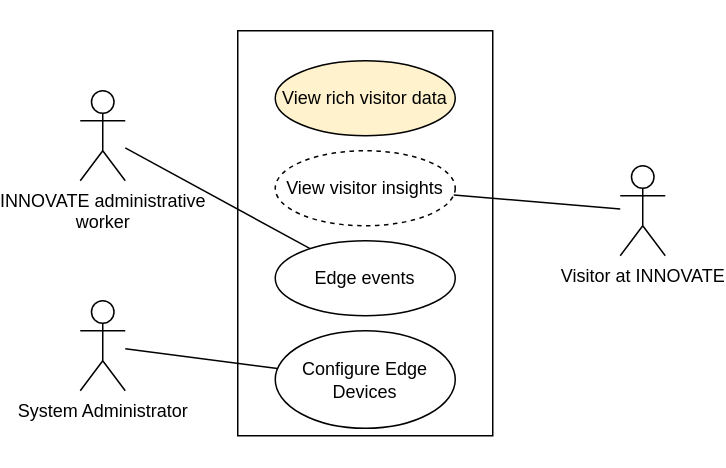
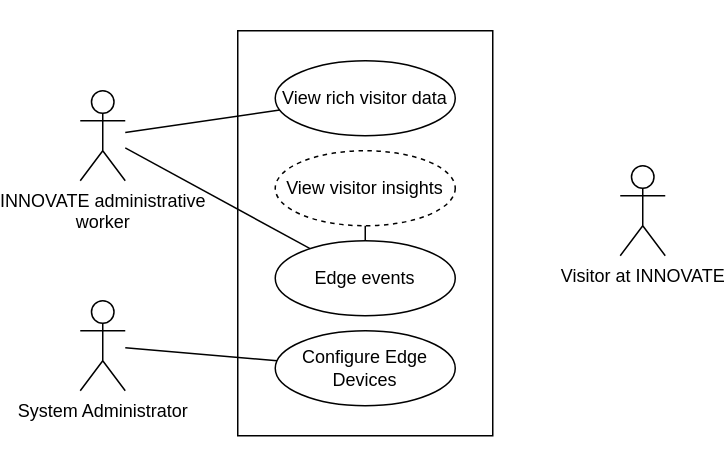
(365, 98) -> (365, 98)
none -> (203, 121)
(537, 202) -> (365, 233)
(365, 380) -> (365, 368)
